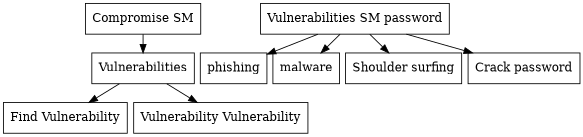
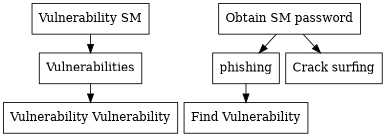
(143, 19) -> (91, 19)
(355, 19) -> (290, 19)
(306, 68) -> none
(404, 68) -> none
(524, 68) -> (334, 68)
(108, 91) -> (246, 89)
